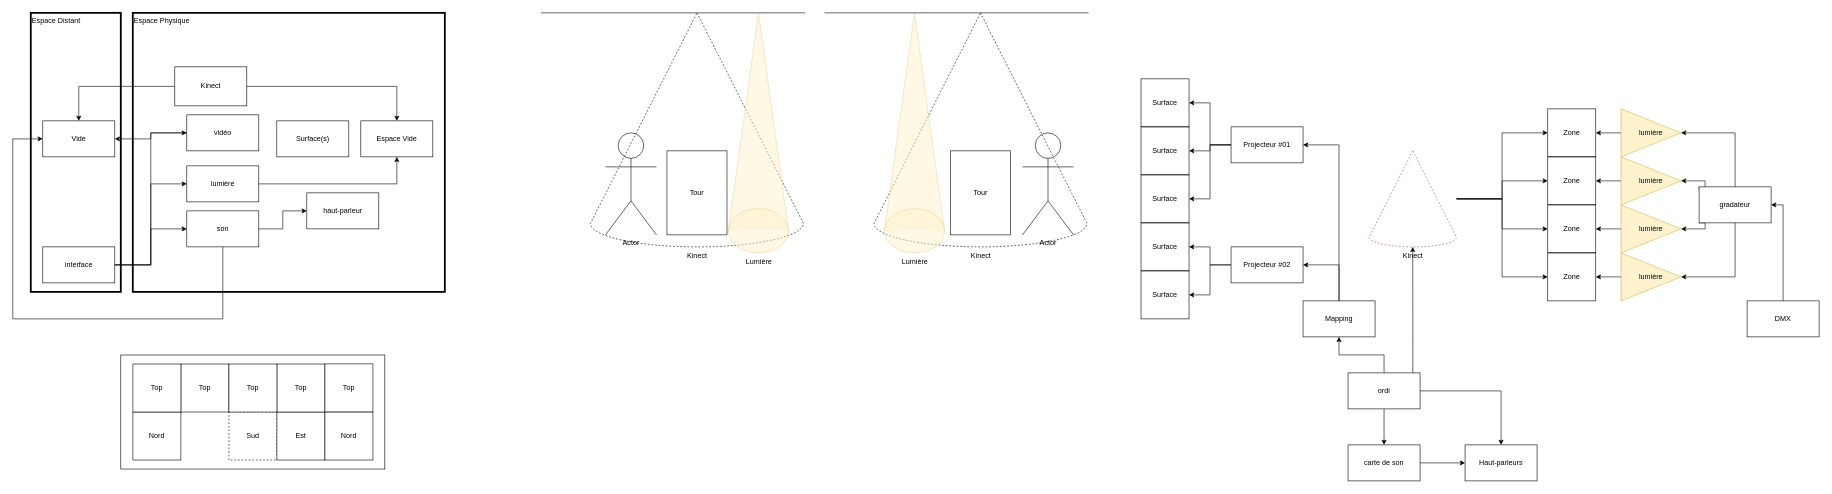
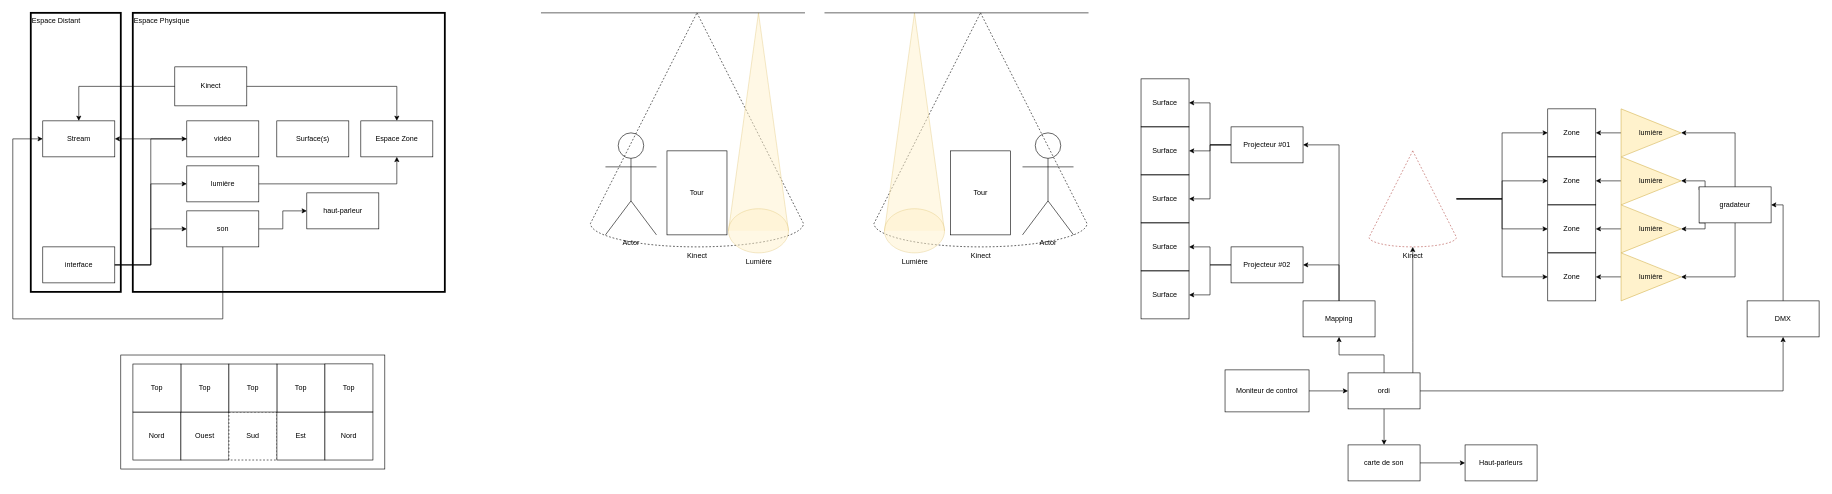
(223, 133) -> (223, 139)
(79, 139) -> (79, 139)
(397, 139) -> (397, 139)
none -> (1267, 391)
none -> (1342, 391)
none -> (205, 436)
(1501, 439) -> (1783, 391)
